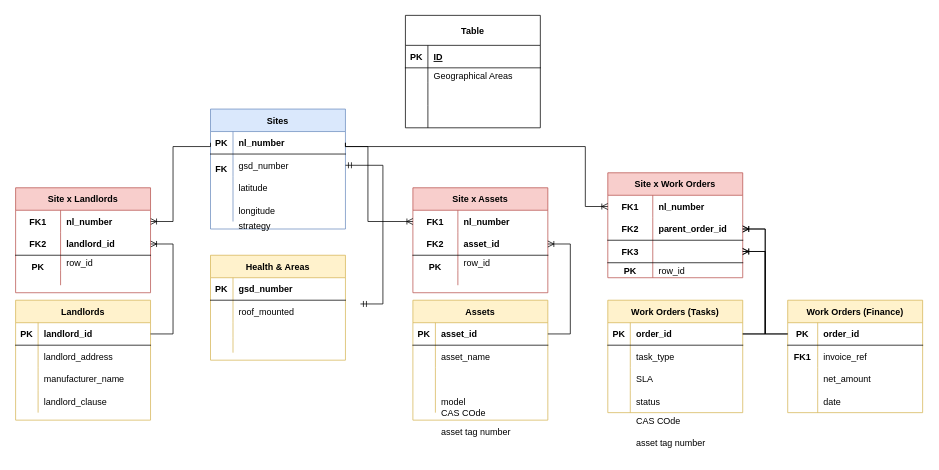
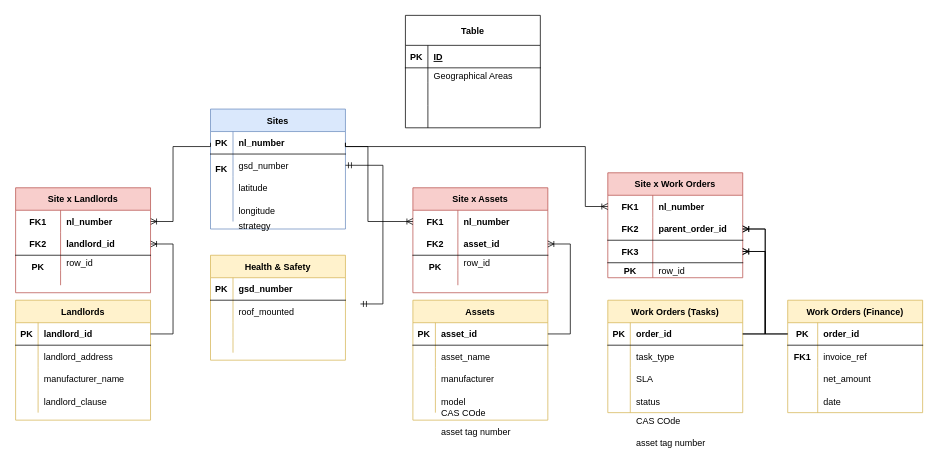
(278, 267) -> (278, 267)
none -> (492, 379)
